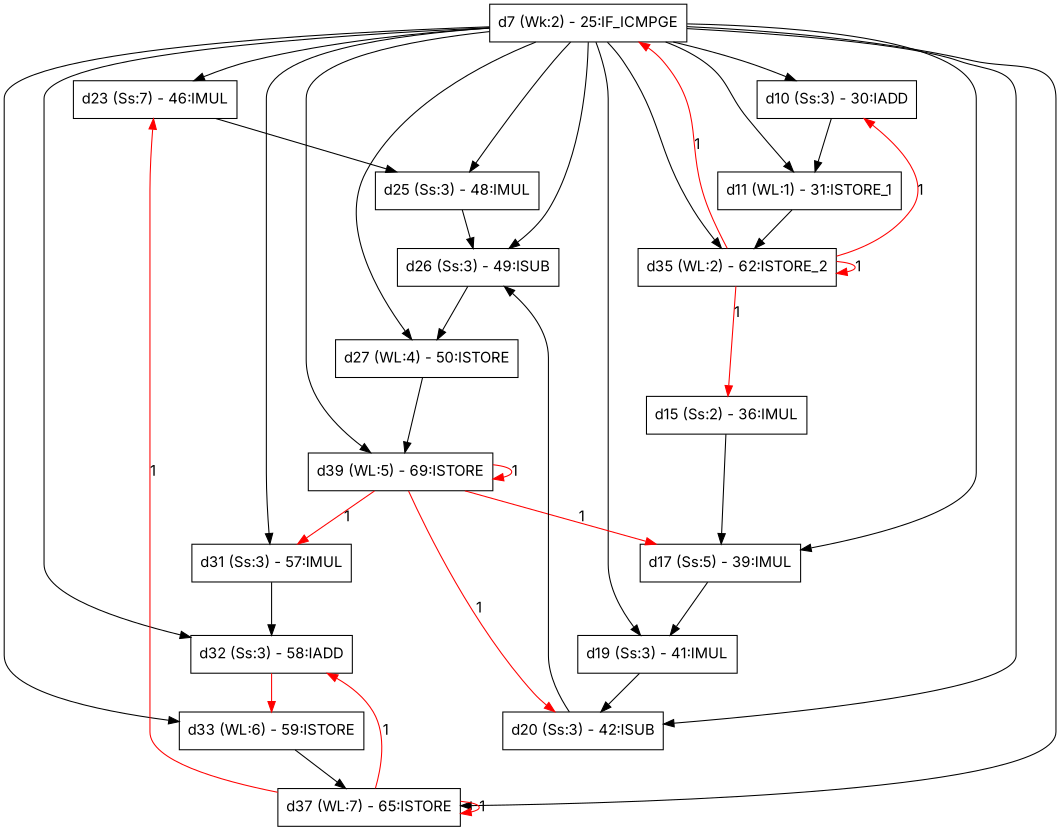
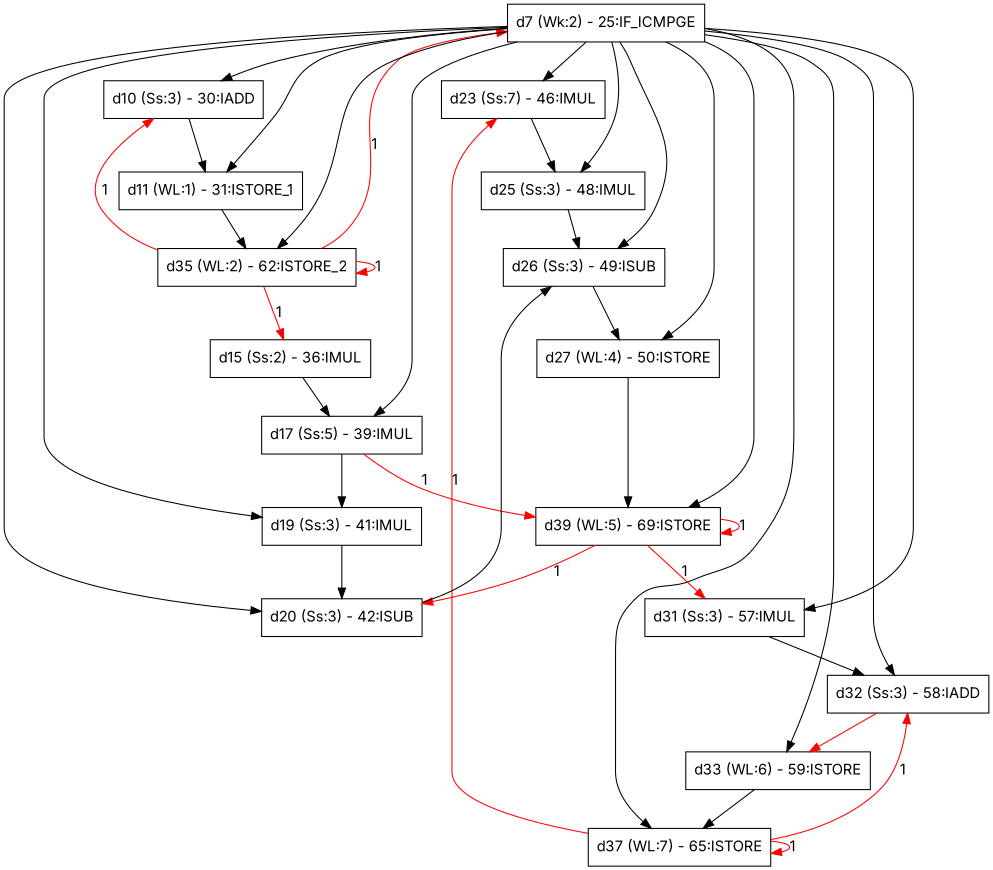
(555, 516) -> (440, 495)
